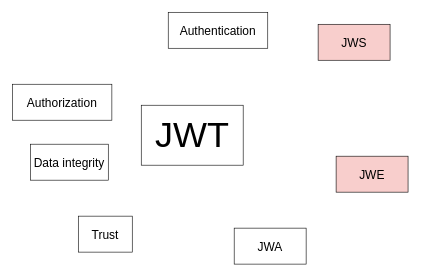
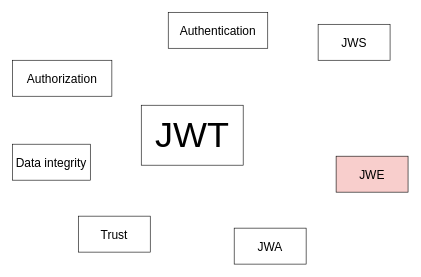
(354, 42) -> (354, 42)
(62, 102) -> (62, 78)
(69, 162) -> (51, 162)
(105, 234) -> (114, 234)
